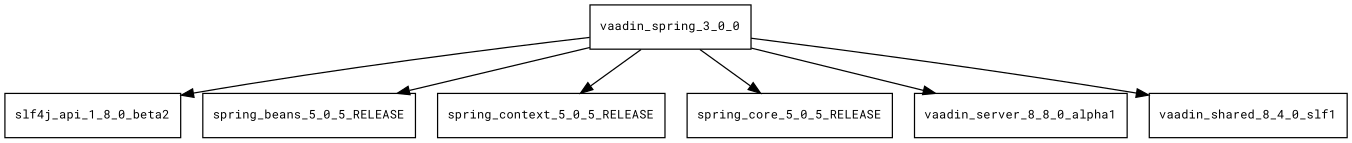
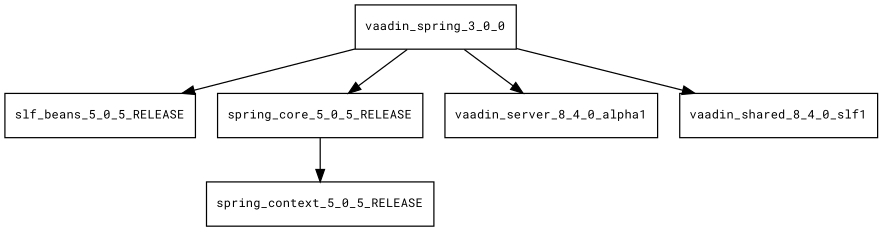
(616, 68) -> (320, 154)
(93, 116) -> none
(309, 116) -> (100, 116)
(1021, 116) -> (551, 116)
